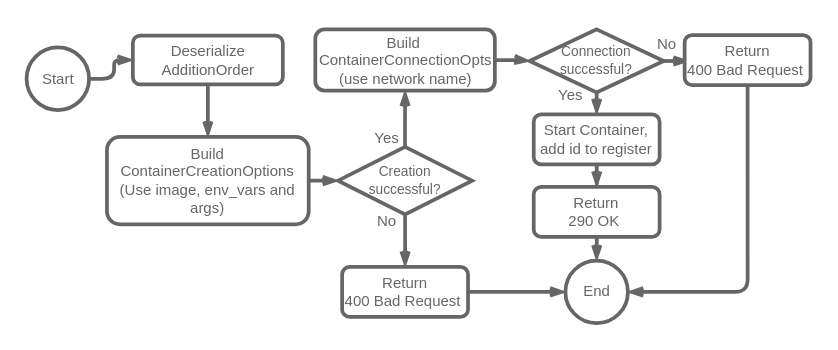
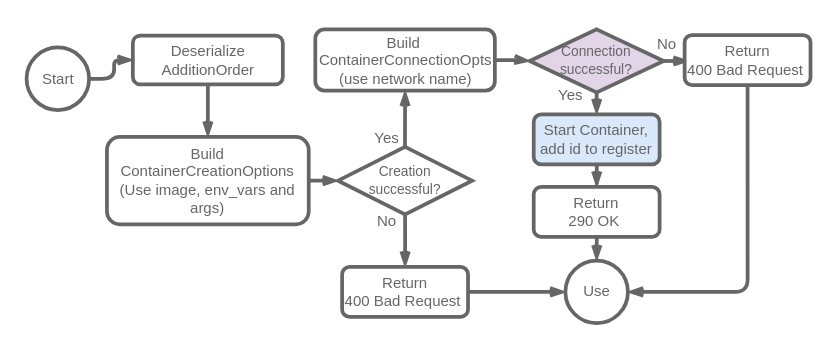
(596, 61) -> (596, 61)
(596, 139) -> (596, 139)
(597, 292) -> (597, 292)
